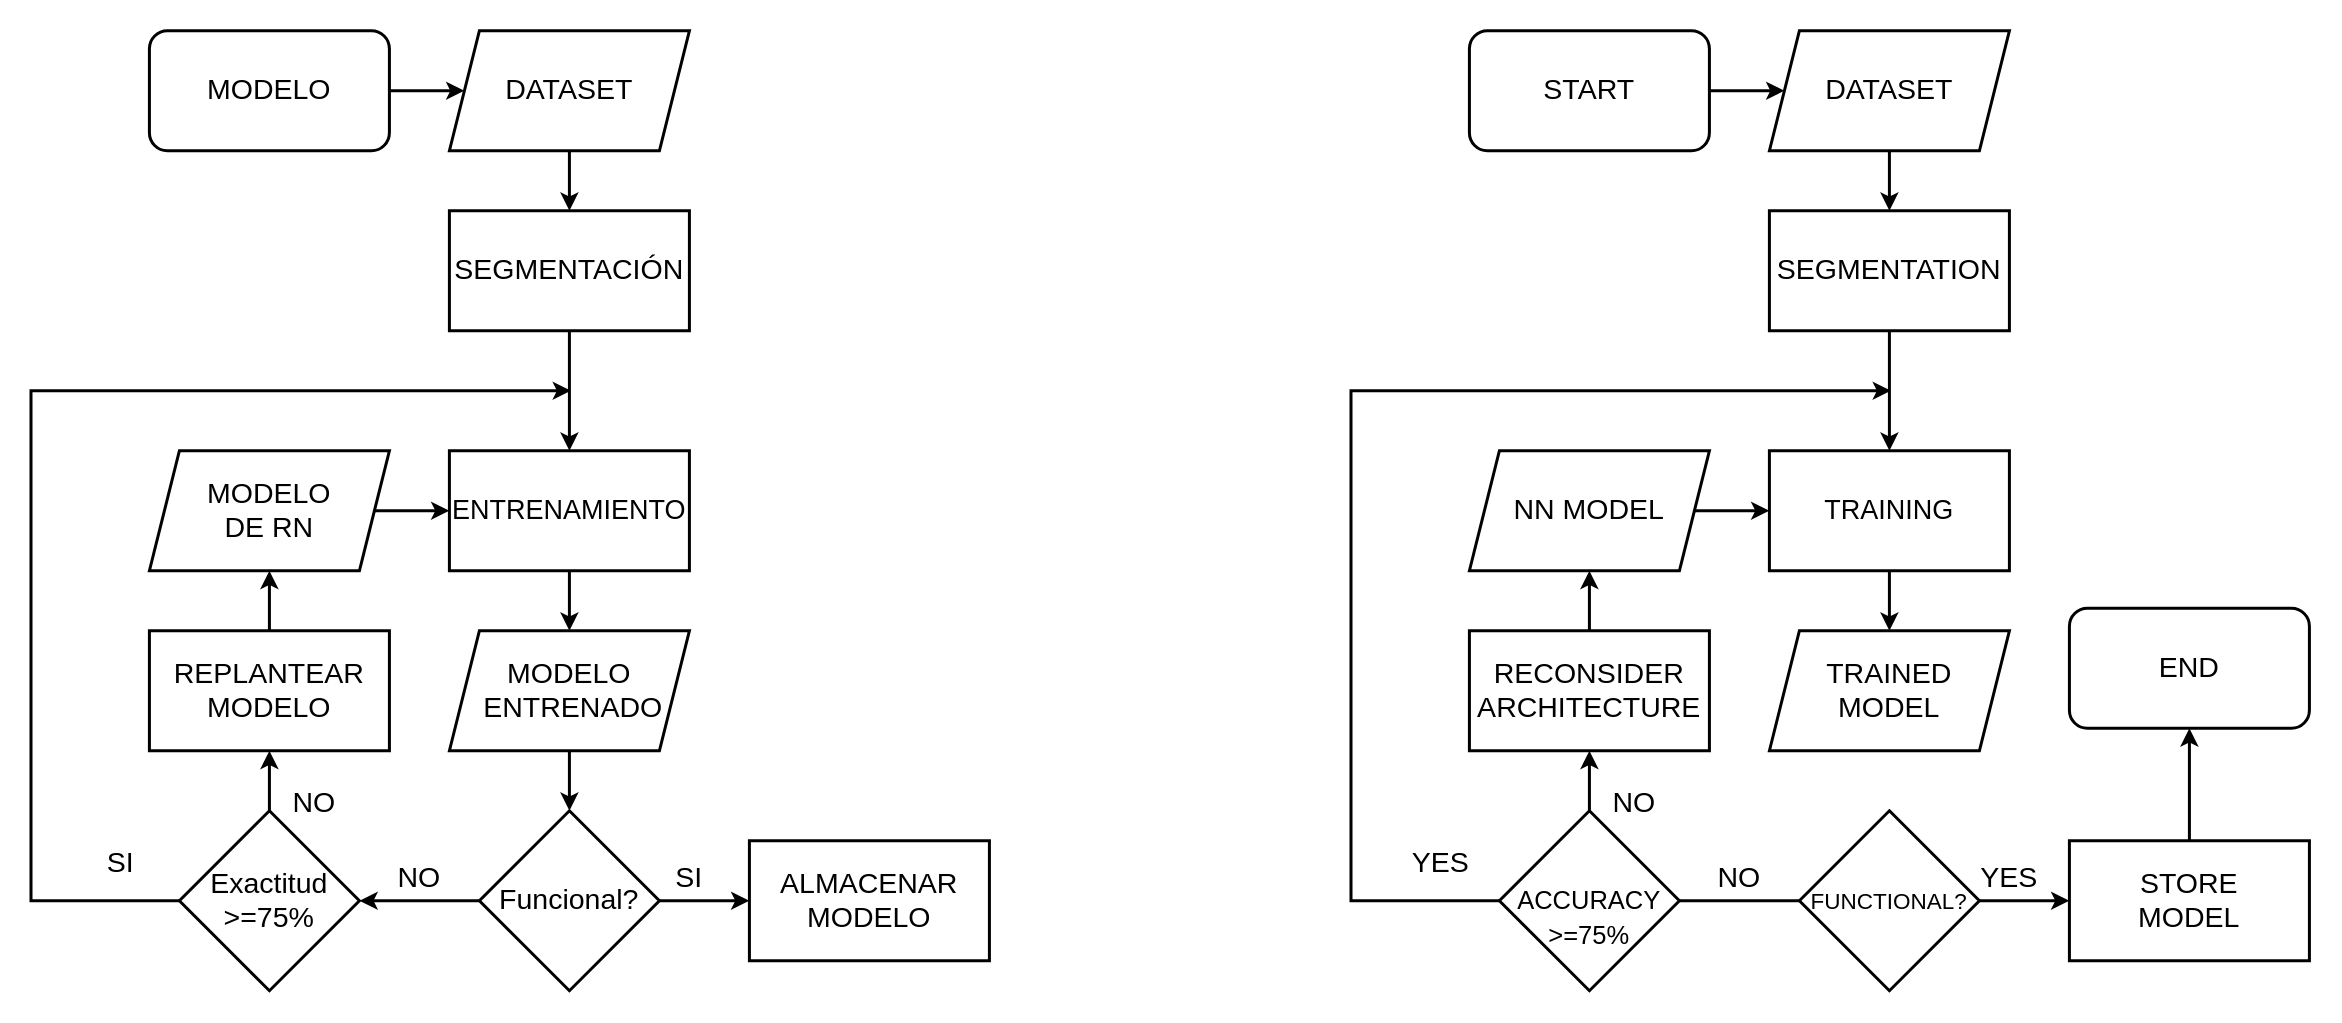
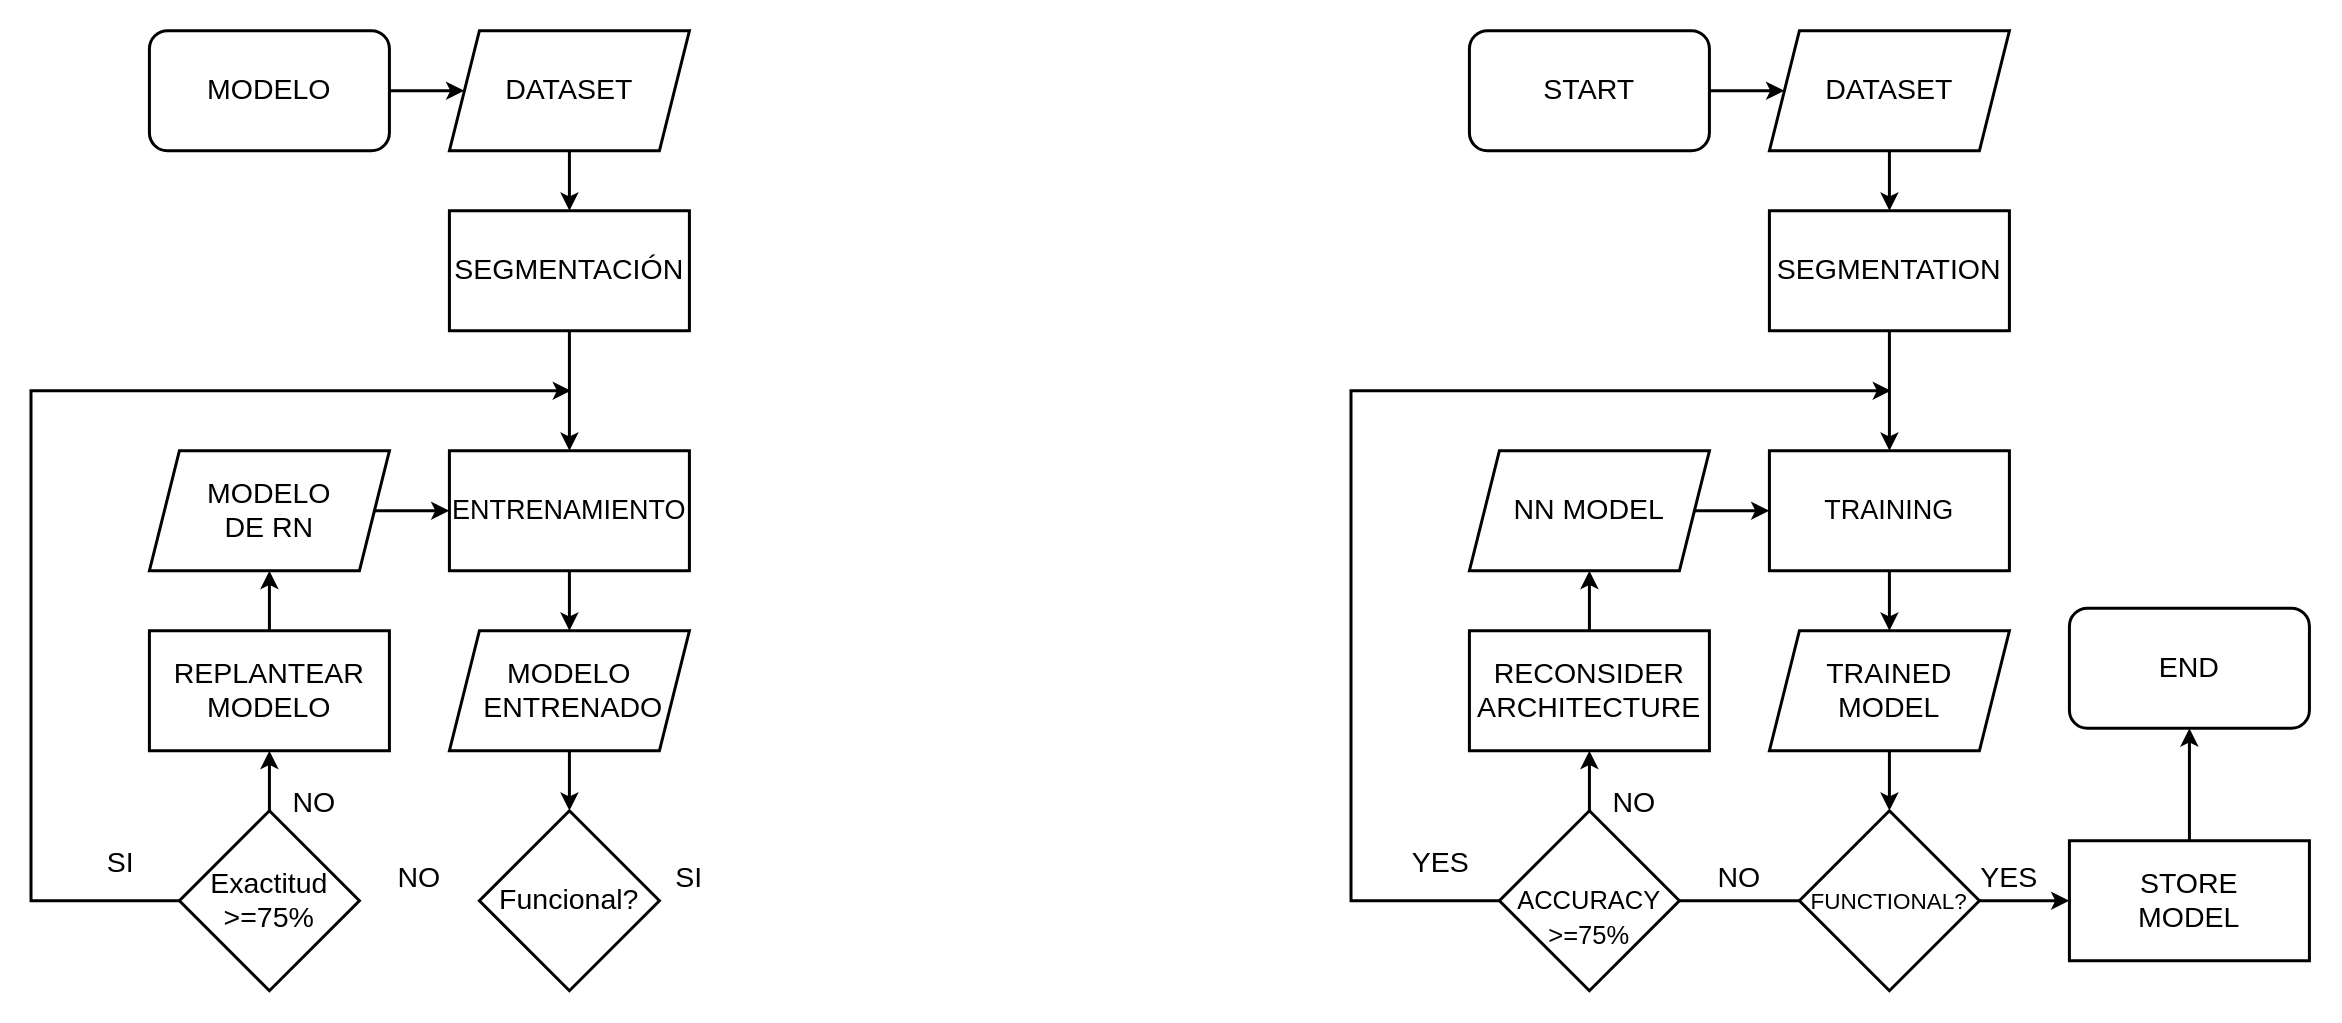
none -> (1889, 774)
(426, 901) -> none
(697, 901) -> none
(869, 901) -> none
